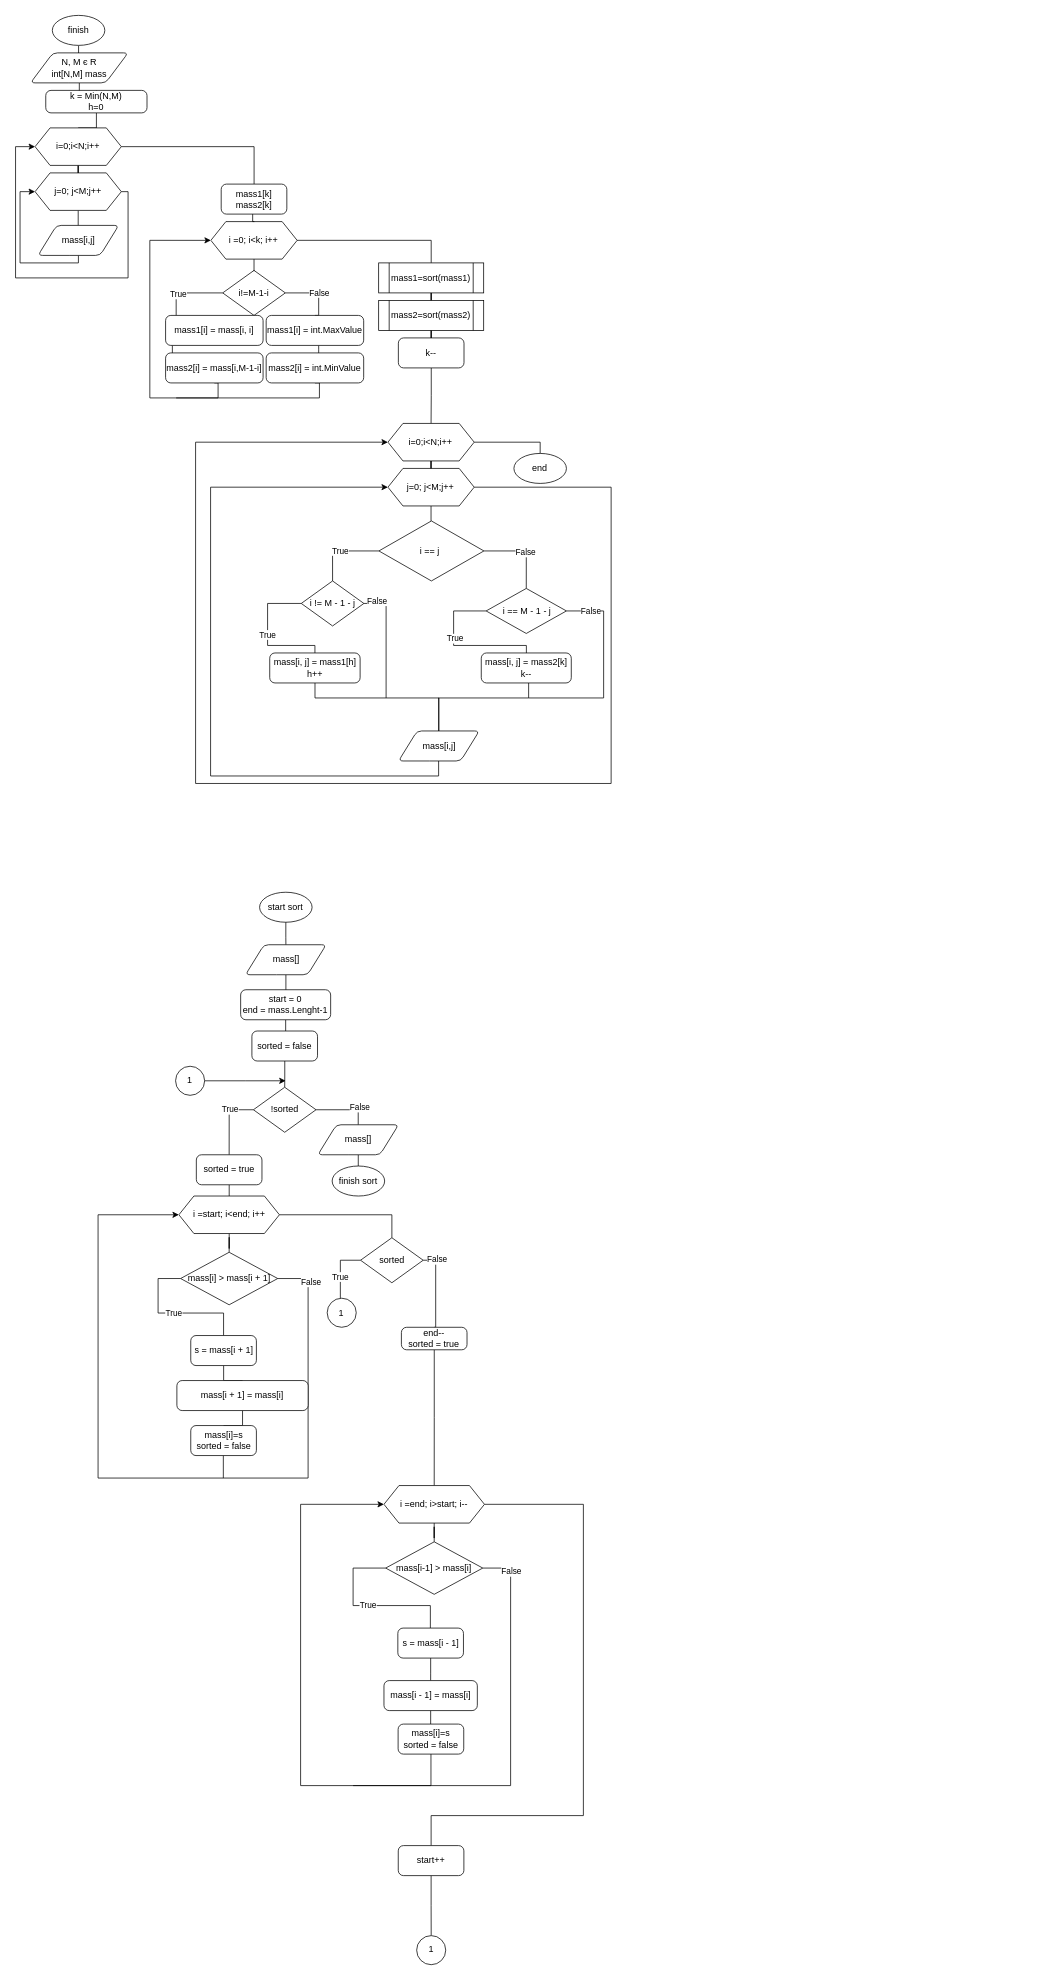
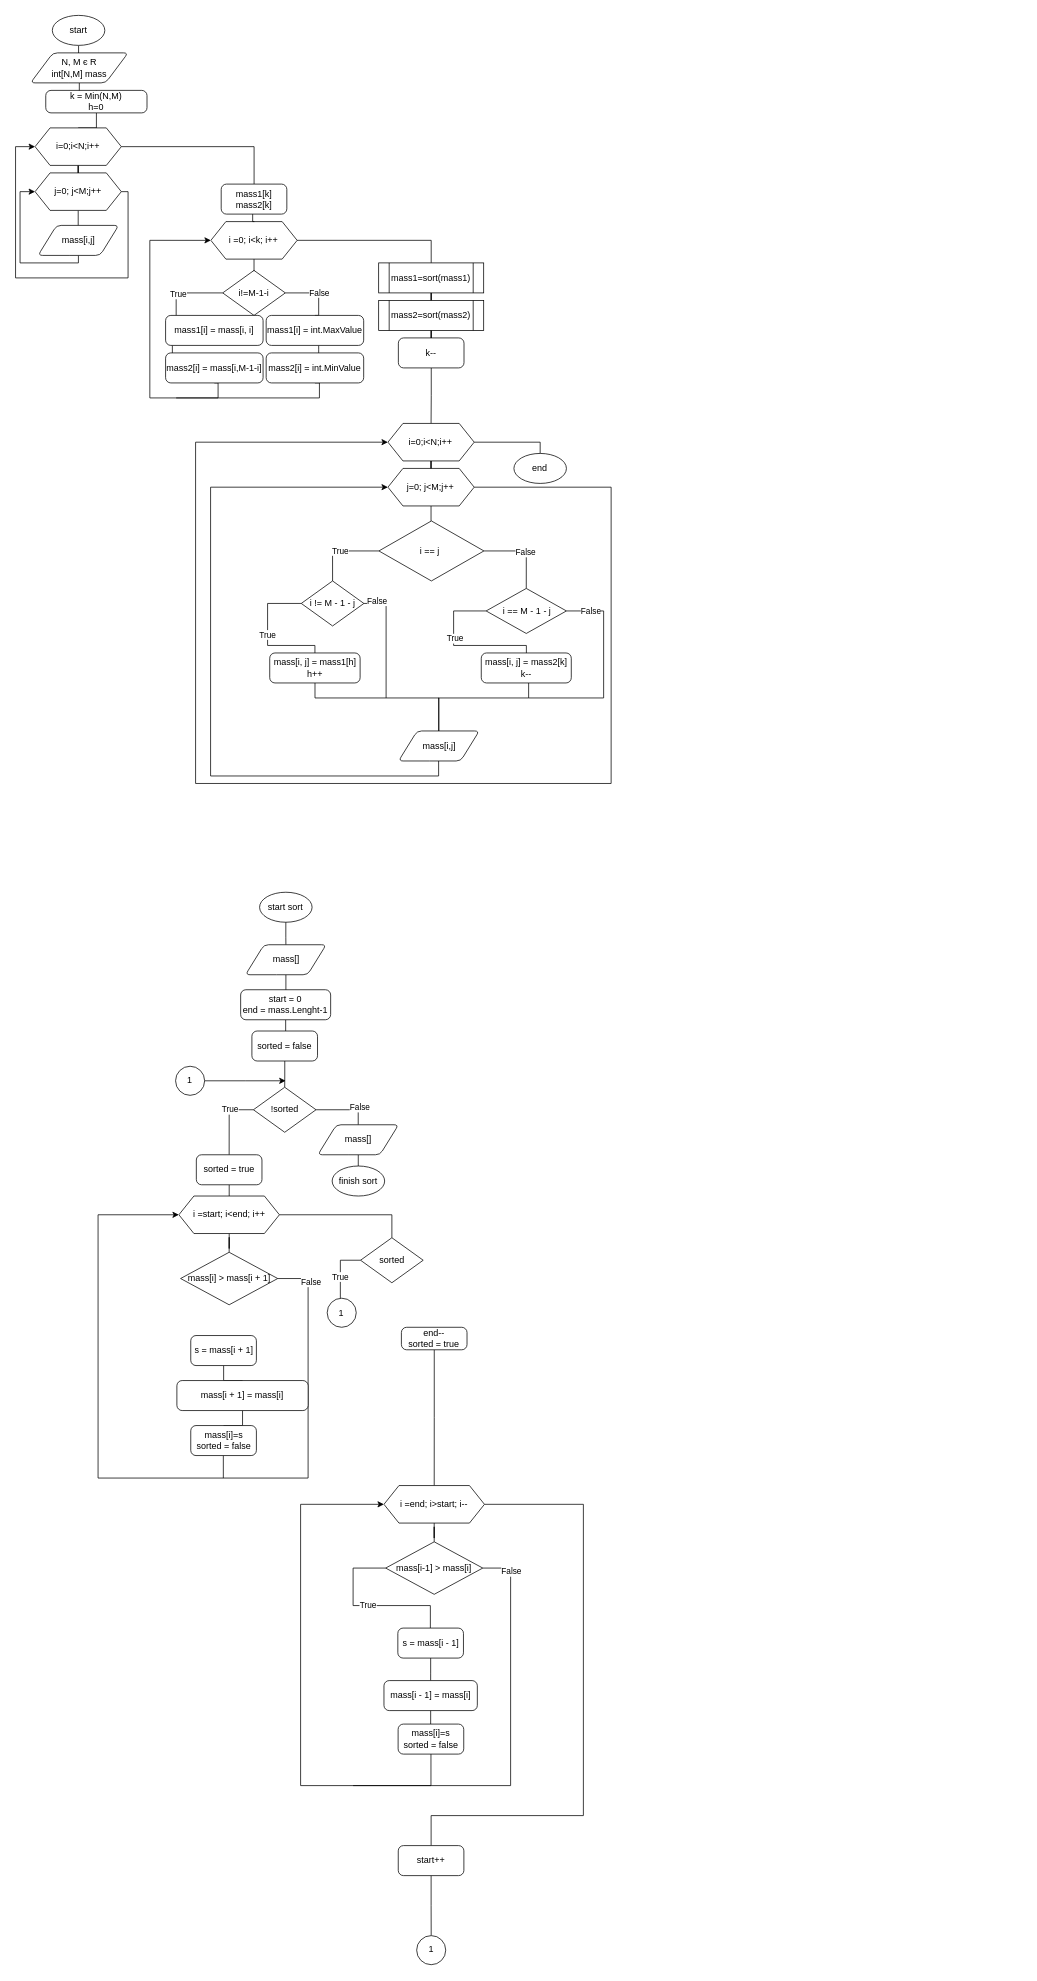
(78, 30) -> (78, 30)
(158, 1285) -> none
(435, 1288) -> none
